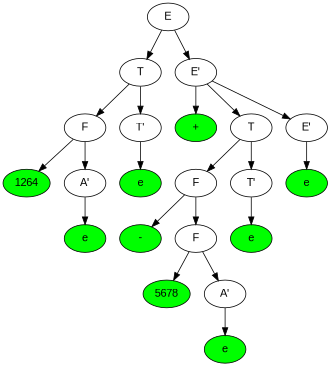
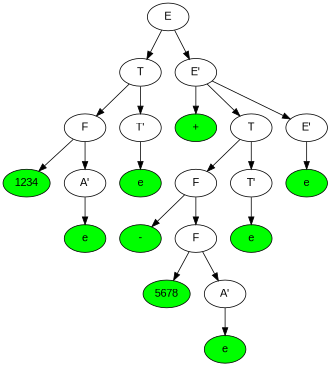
(27, 183) -> (27, 183)
